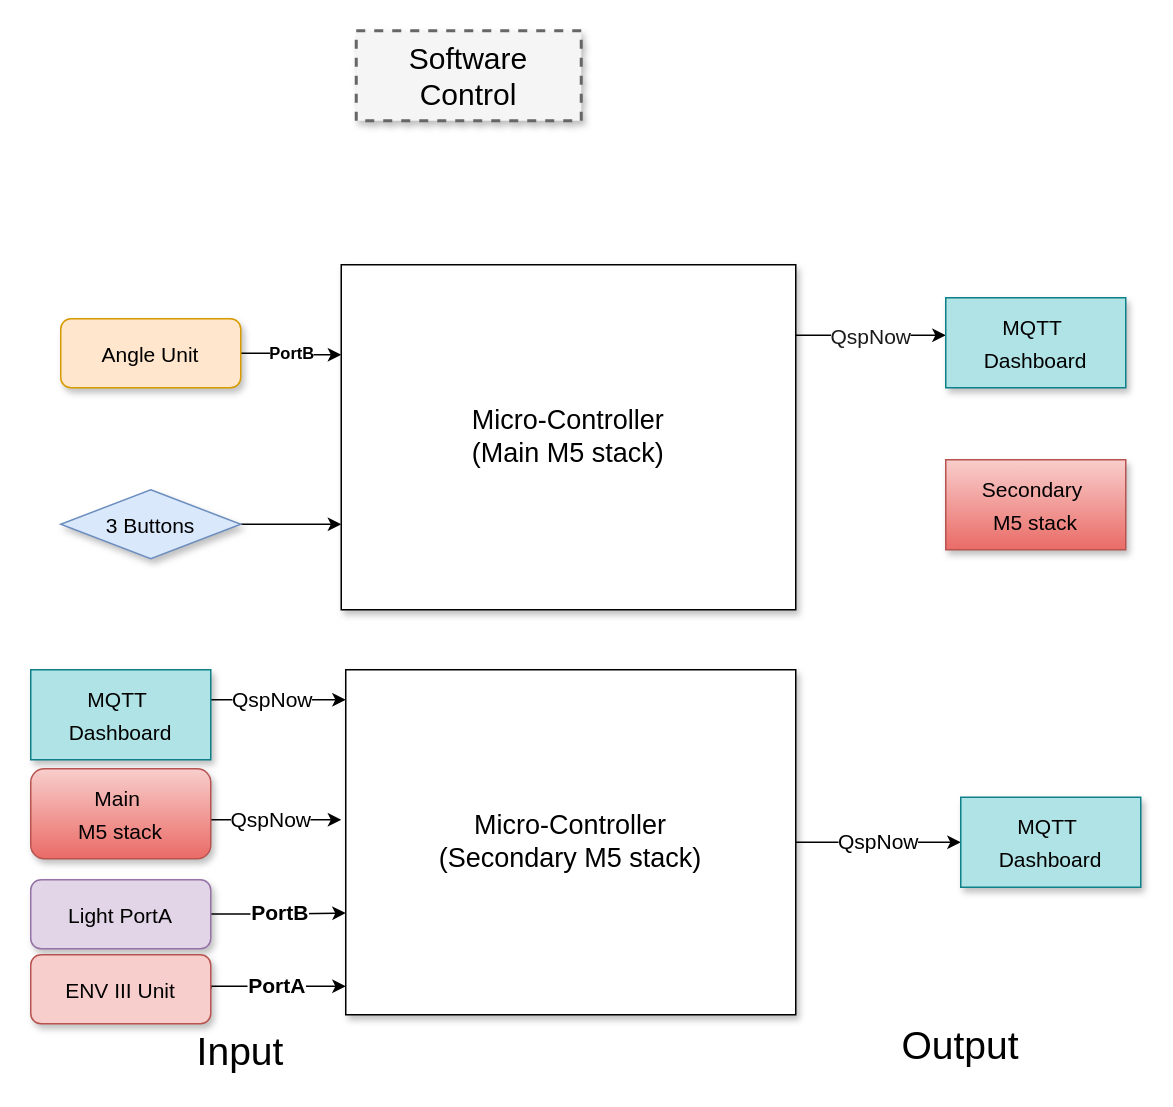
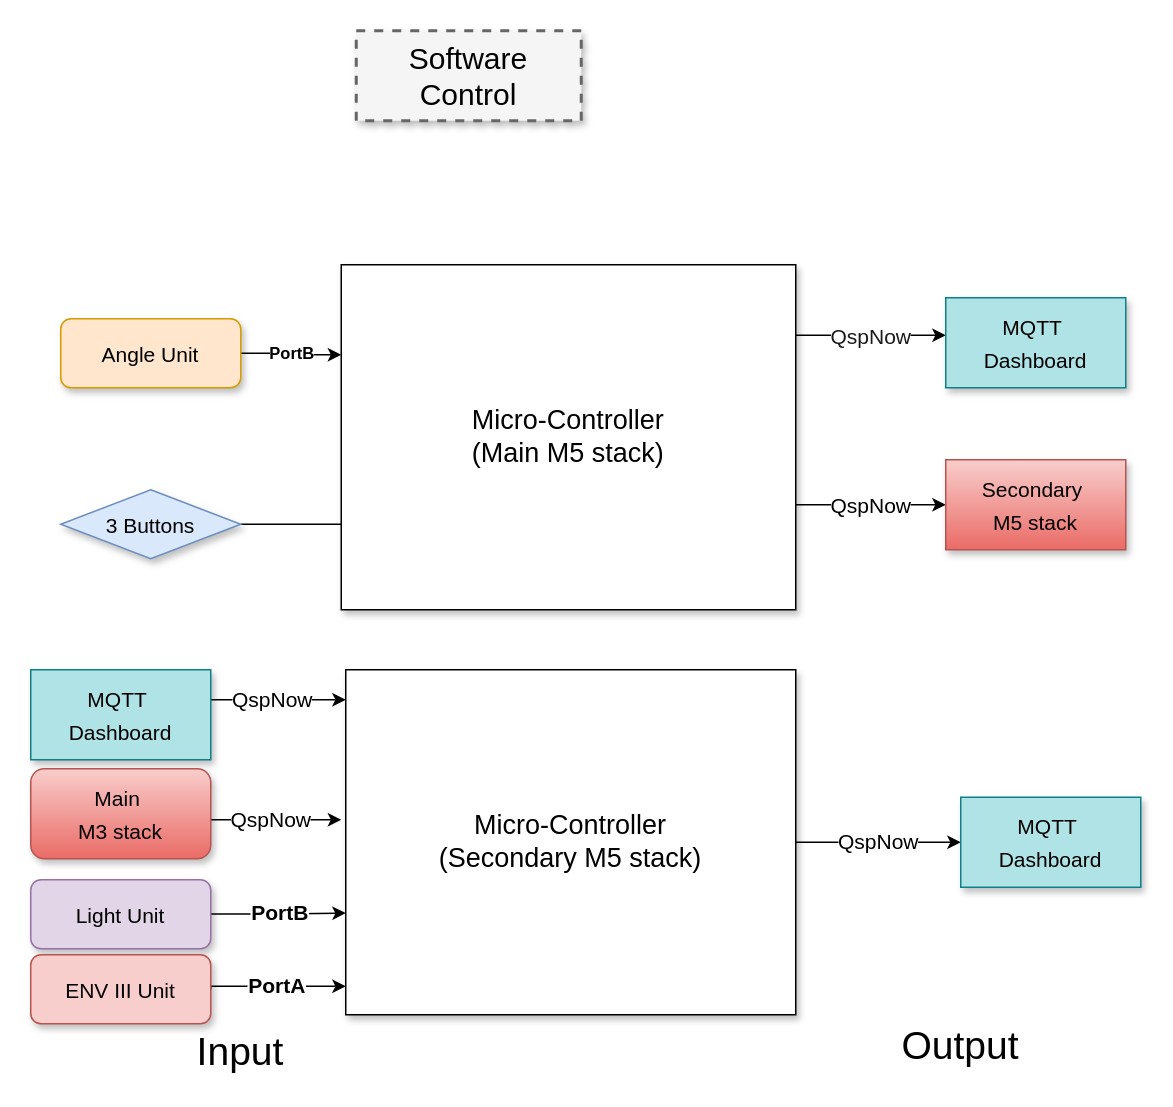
none -> (866, 505)
(330, 524) -> (334, 524)
(121, 814) -> (121, 814)
(121, 914) -> (121, 914)
